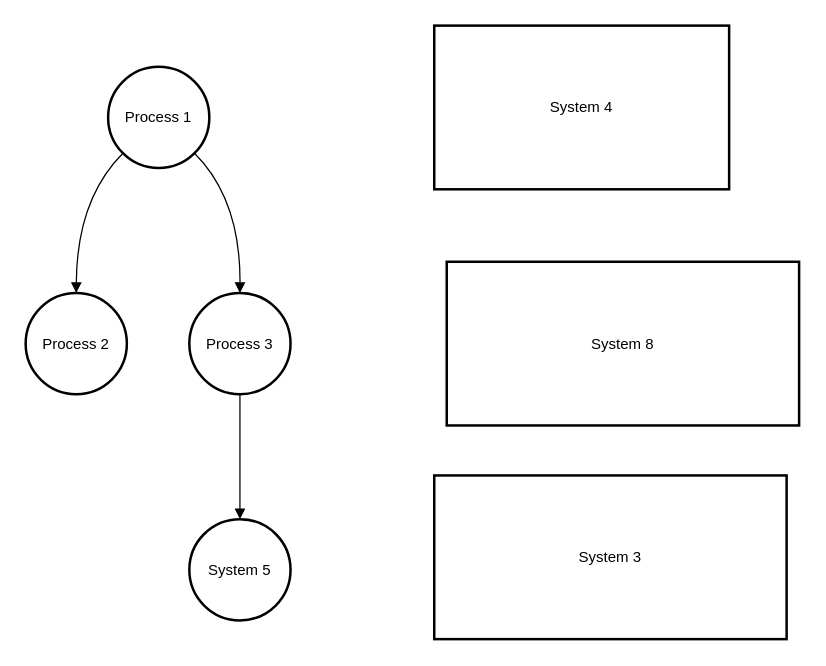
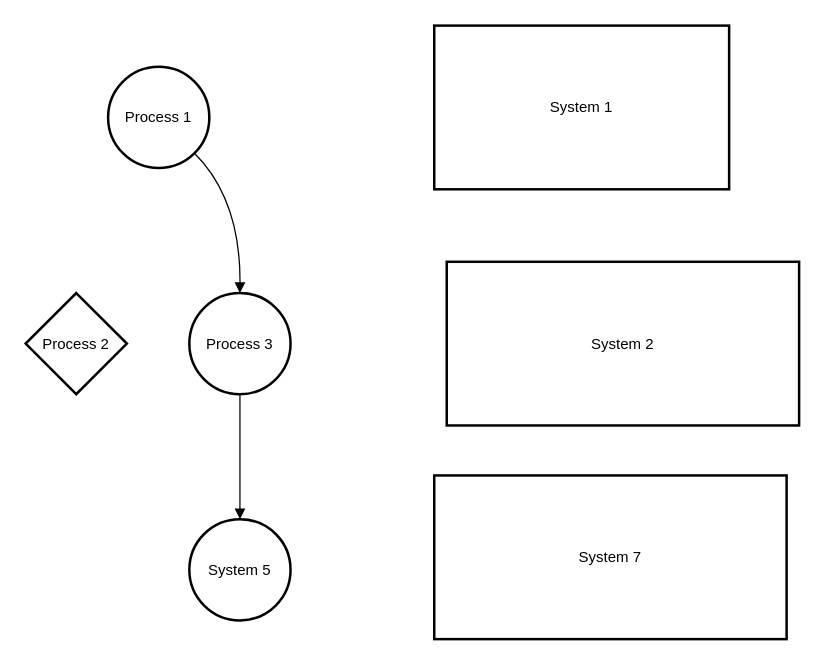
(582, 108) -> (582, 108)
(87, 214) -> none
(76, 344) -> (76, 344)
(623, 344) -> (623, 344)
(611, 558) -> (611, 558)
